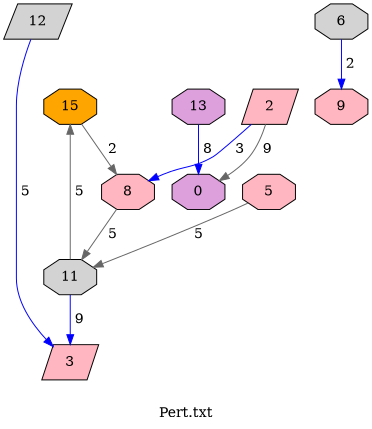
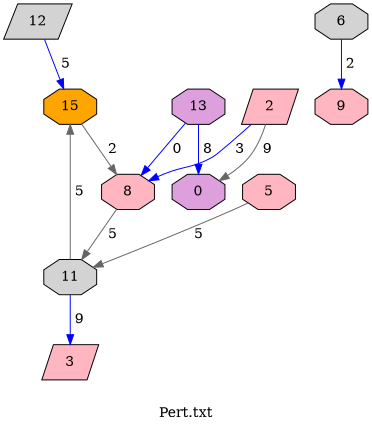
none -> (167, 145)
(16, 193) -> (52, 59)
